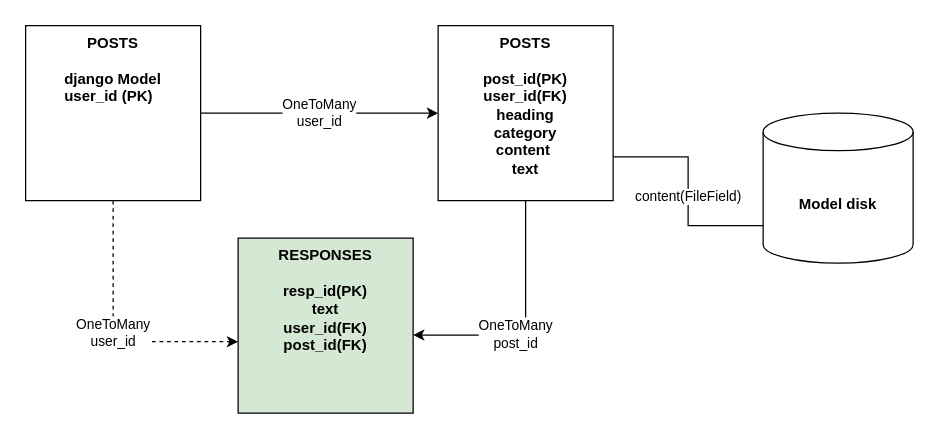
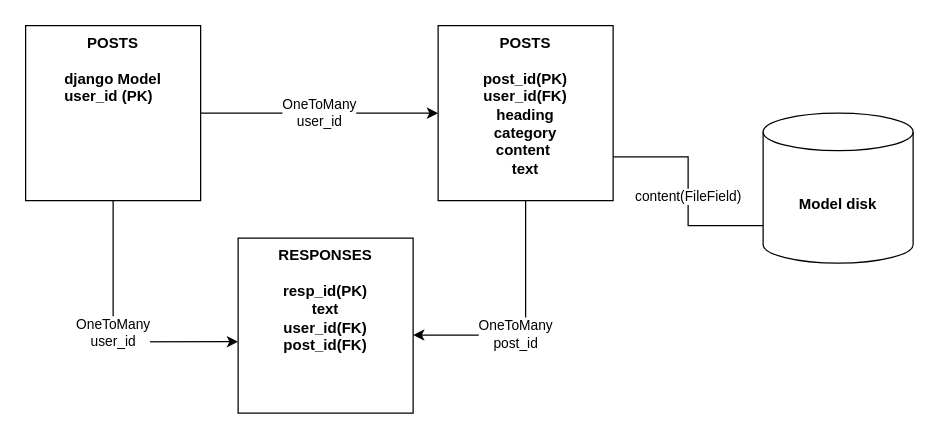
(113, 258) -> (113, 258)
(326, 326) -> (326, 326)
